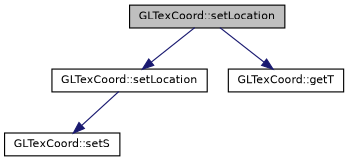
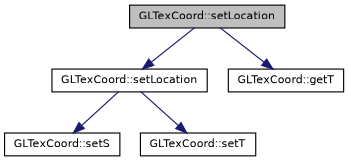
none -> (198, 144)
